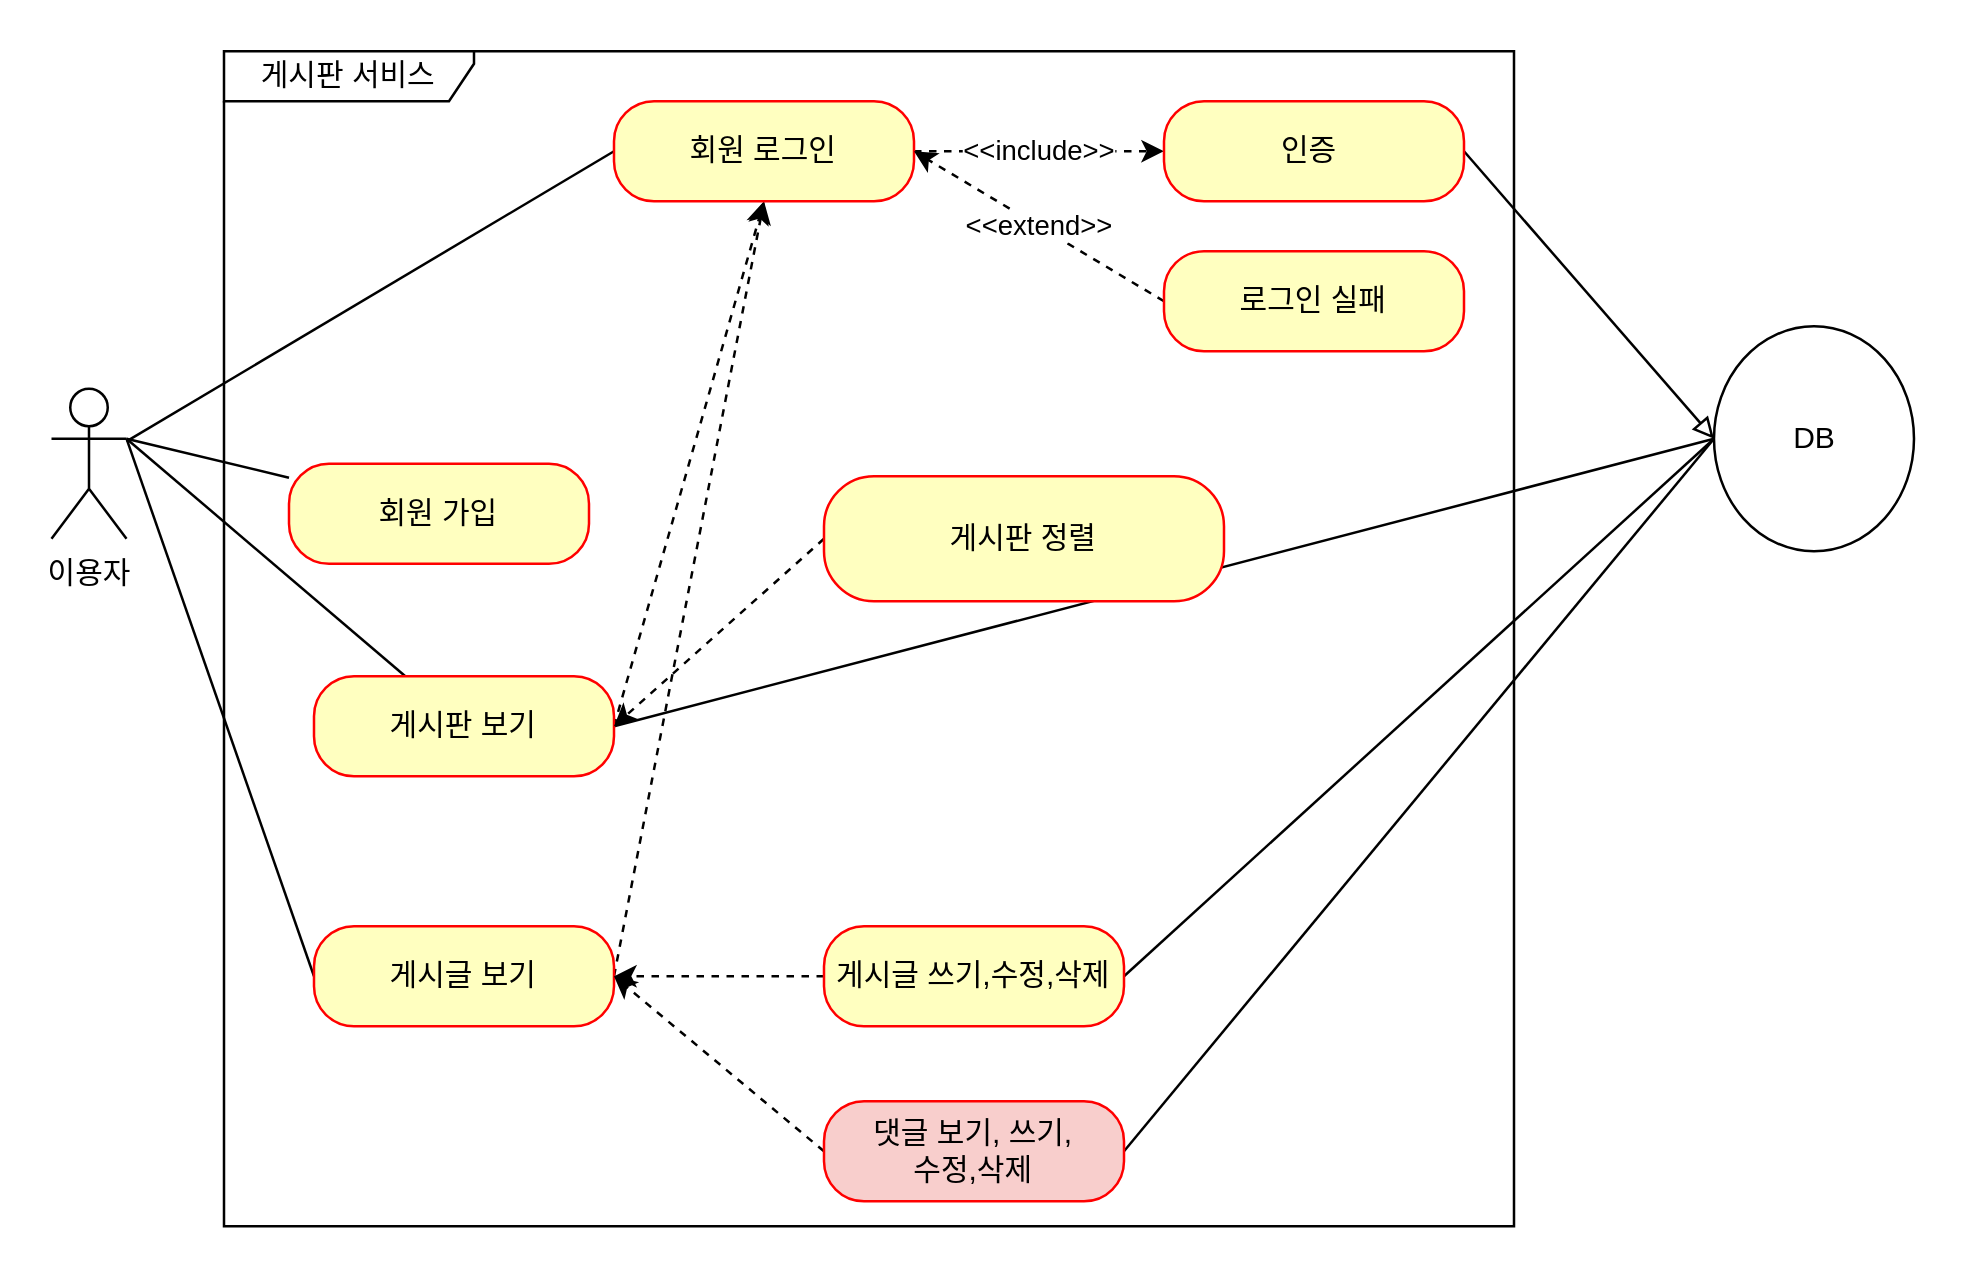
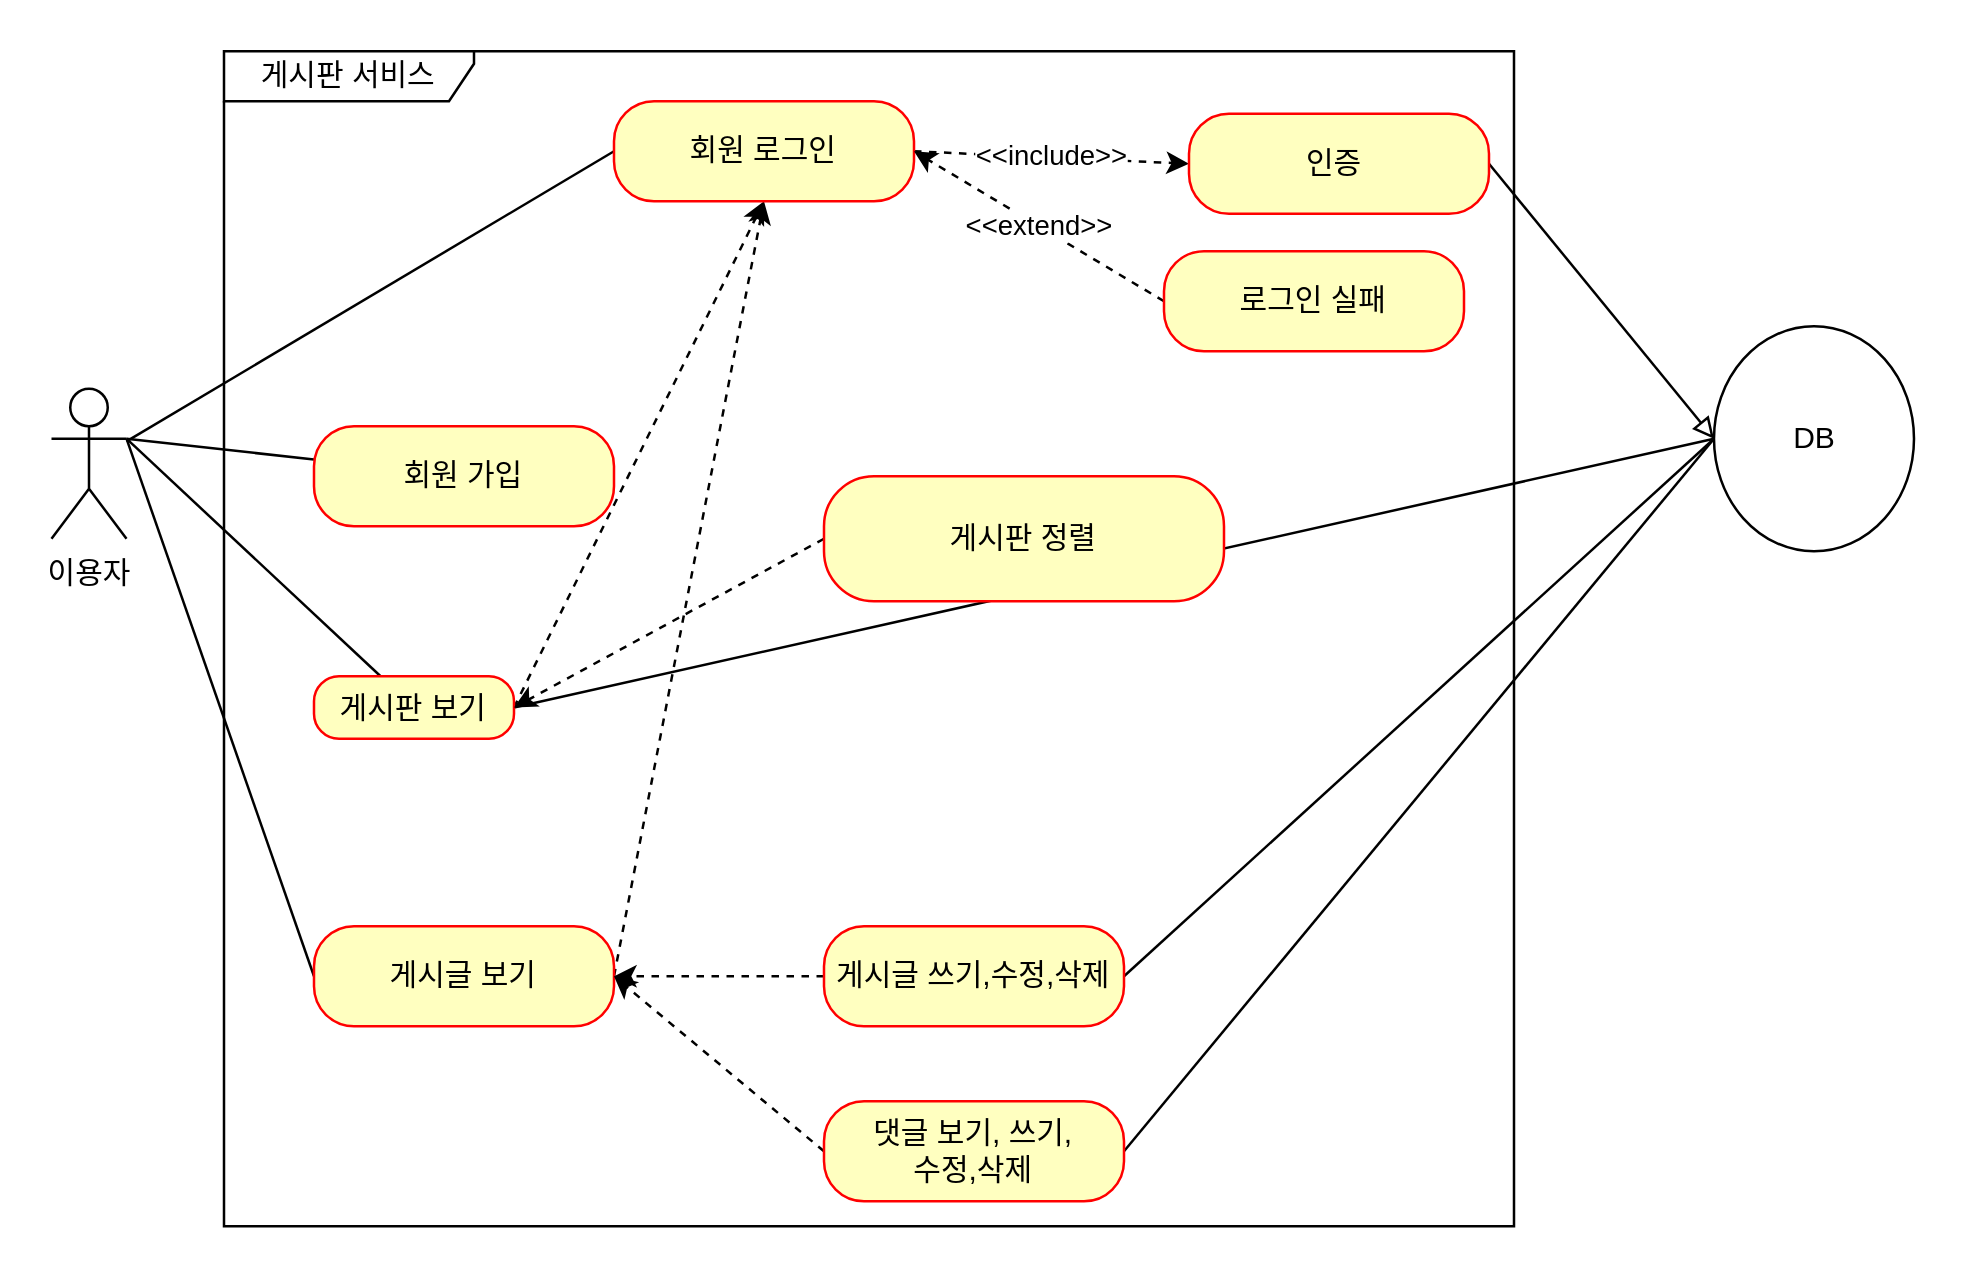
(1314, 151) -> (1339, 164)
(439, 514) -> (464, 476)
(464, 726) -> (414, 708)
(974, 1151) -> (974, 1151)
